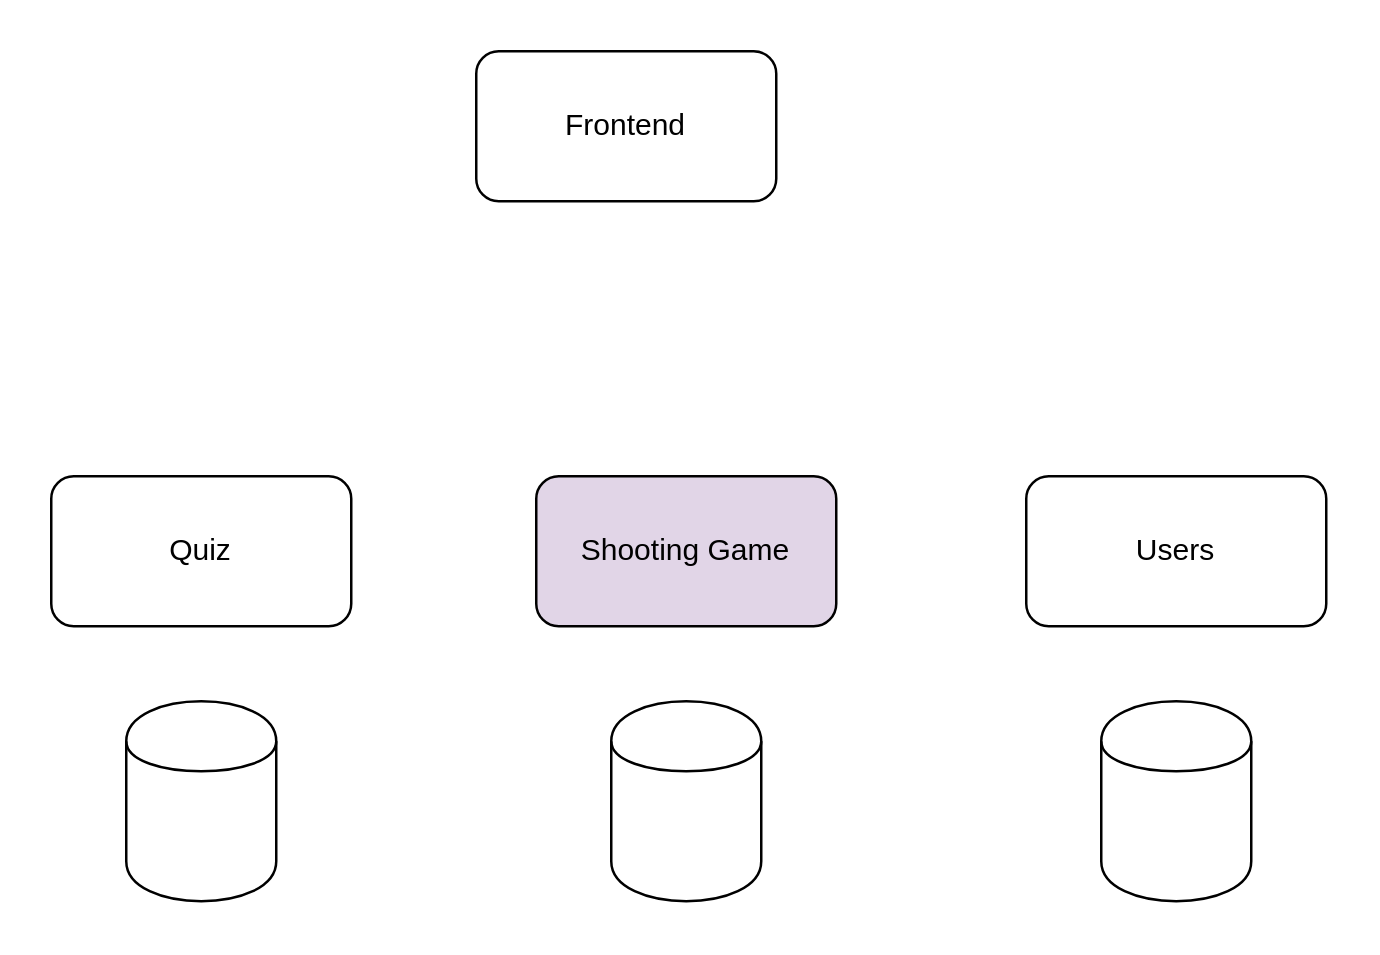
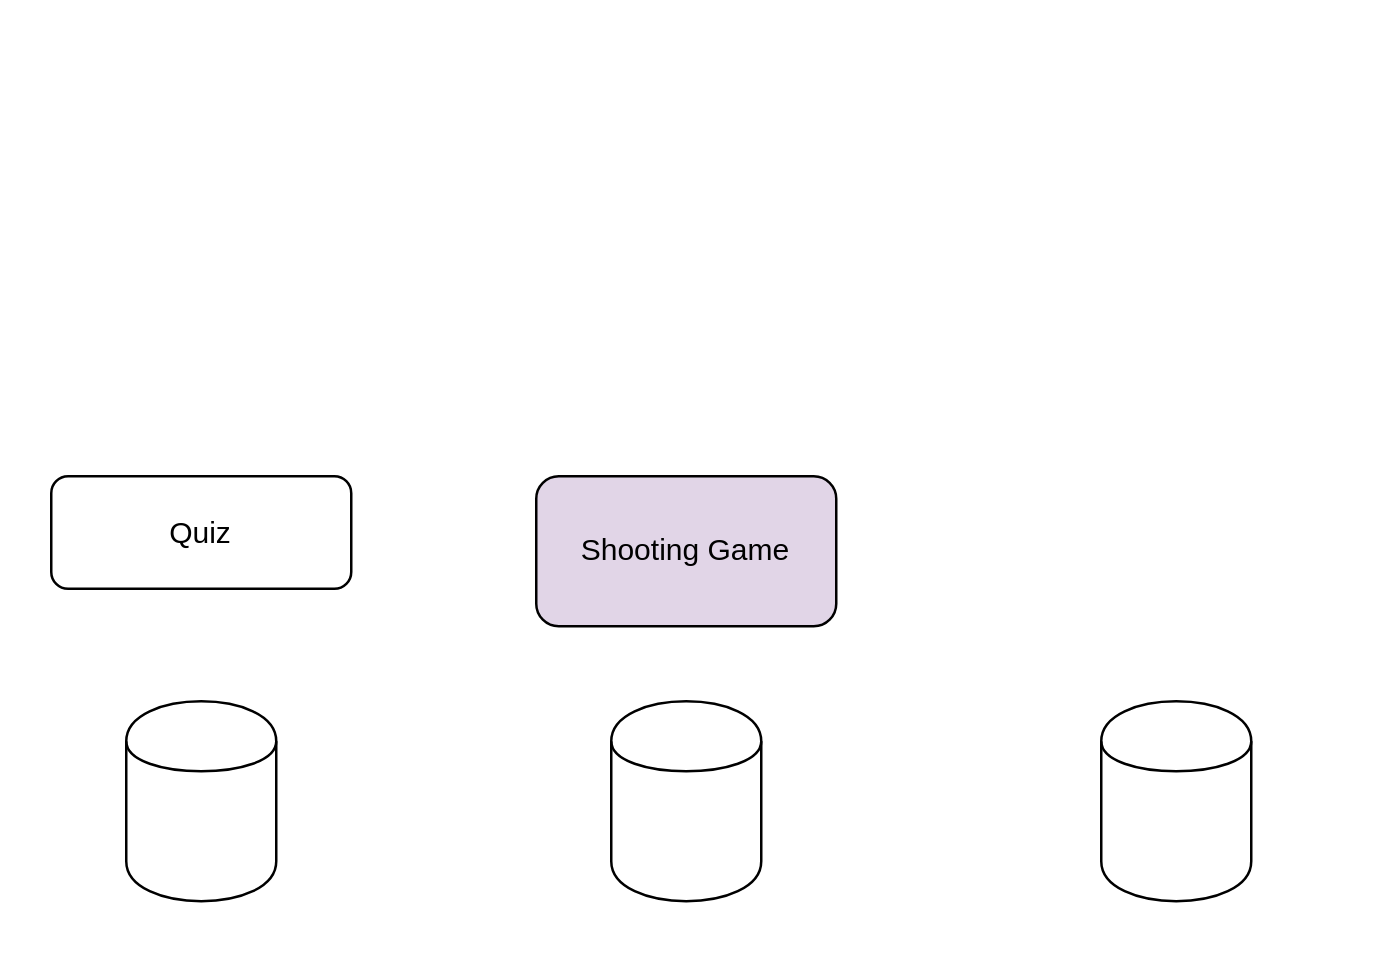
(626, 126) -> none
(201, 551) -> (201, 533)
(1176, 551) -> none
